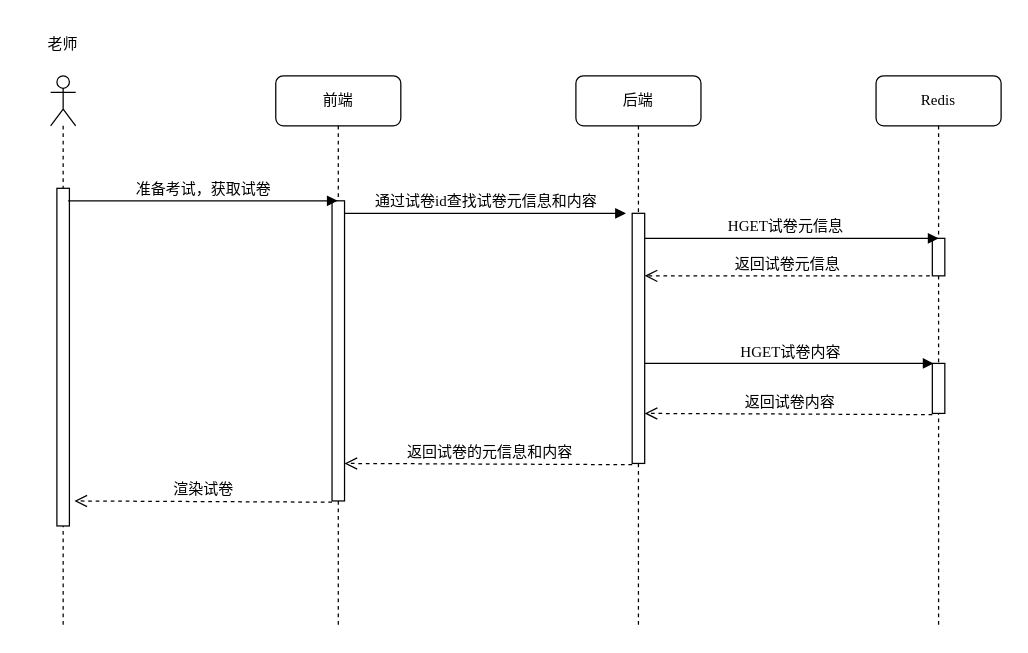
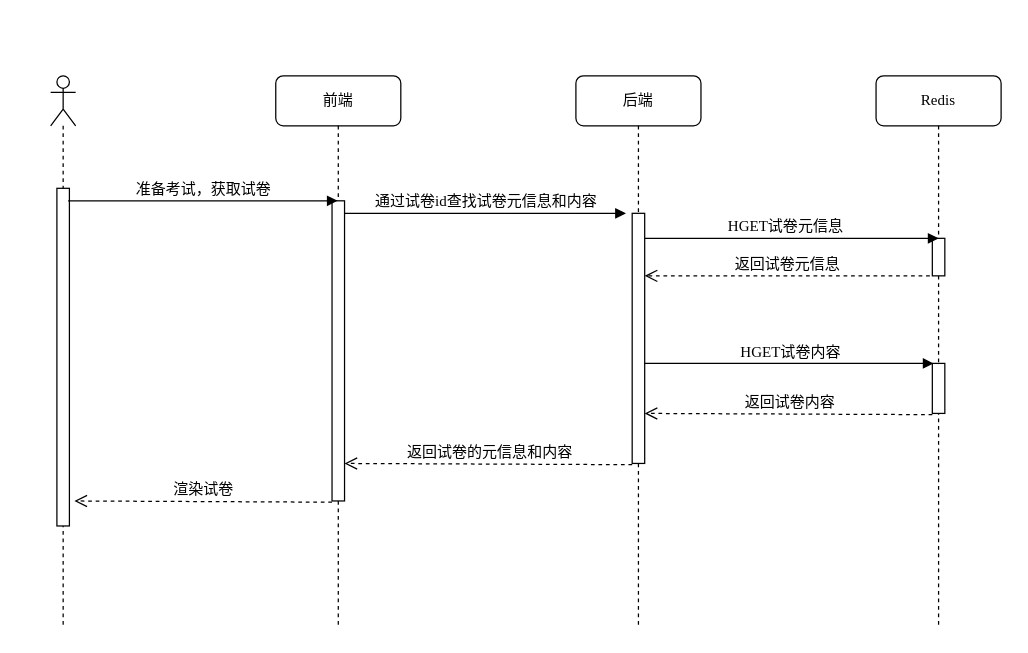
(63, 44) -> none
